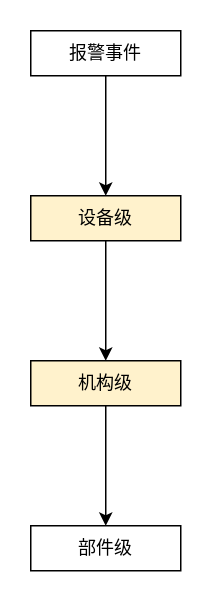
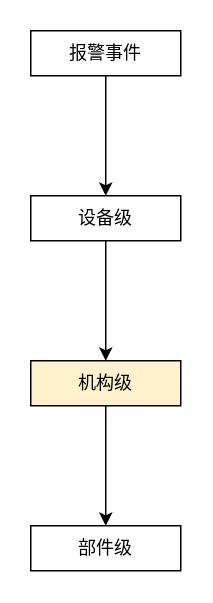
(106, 218) -> (106, 218)
